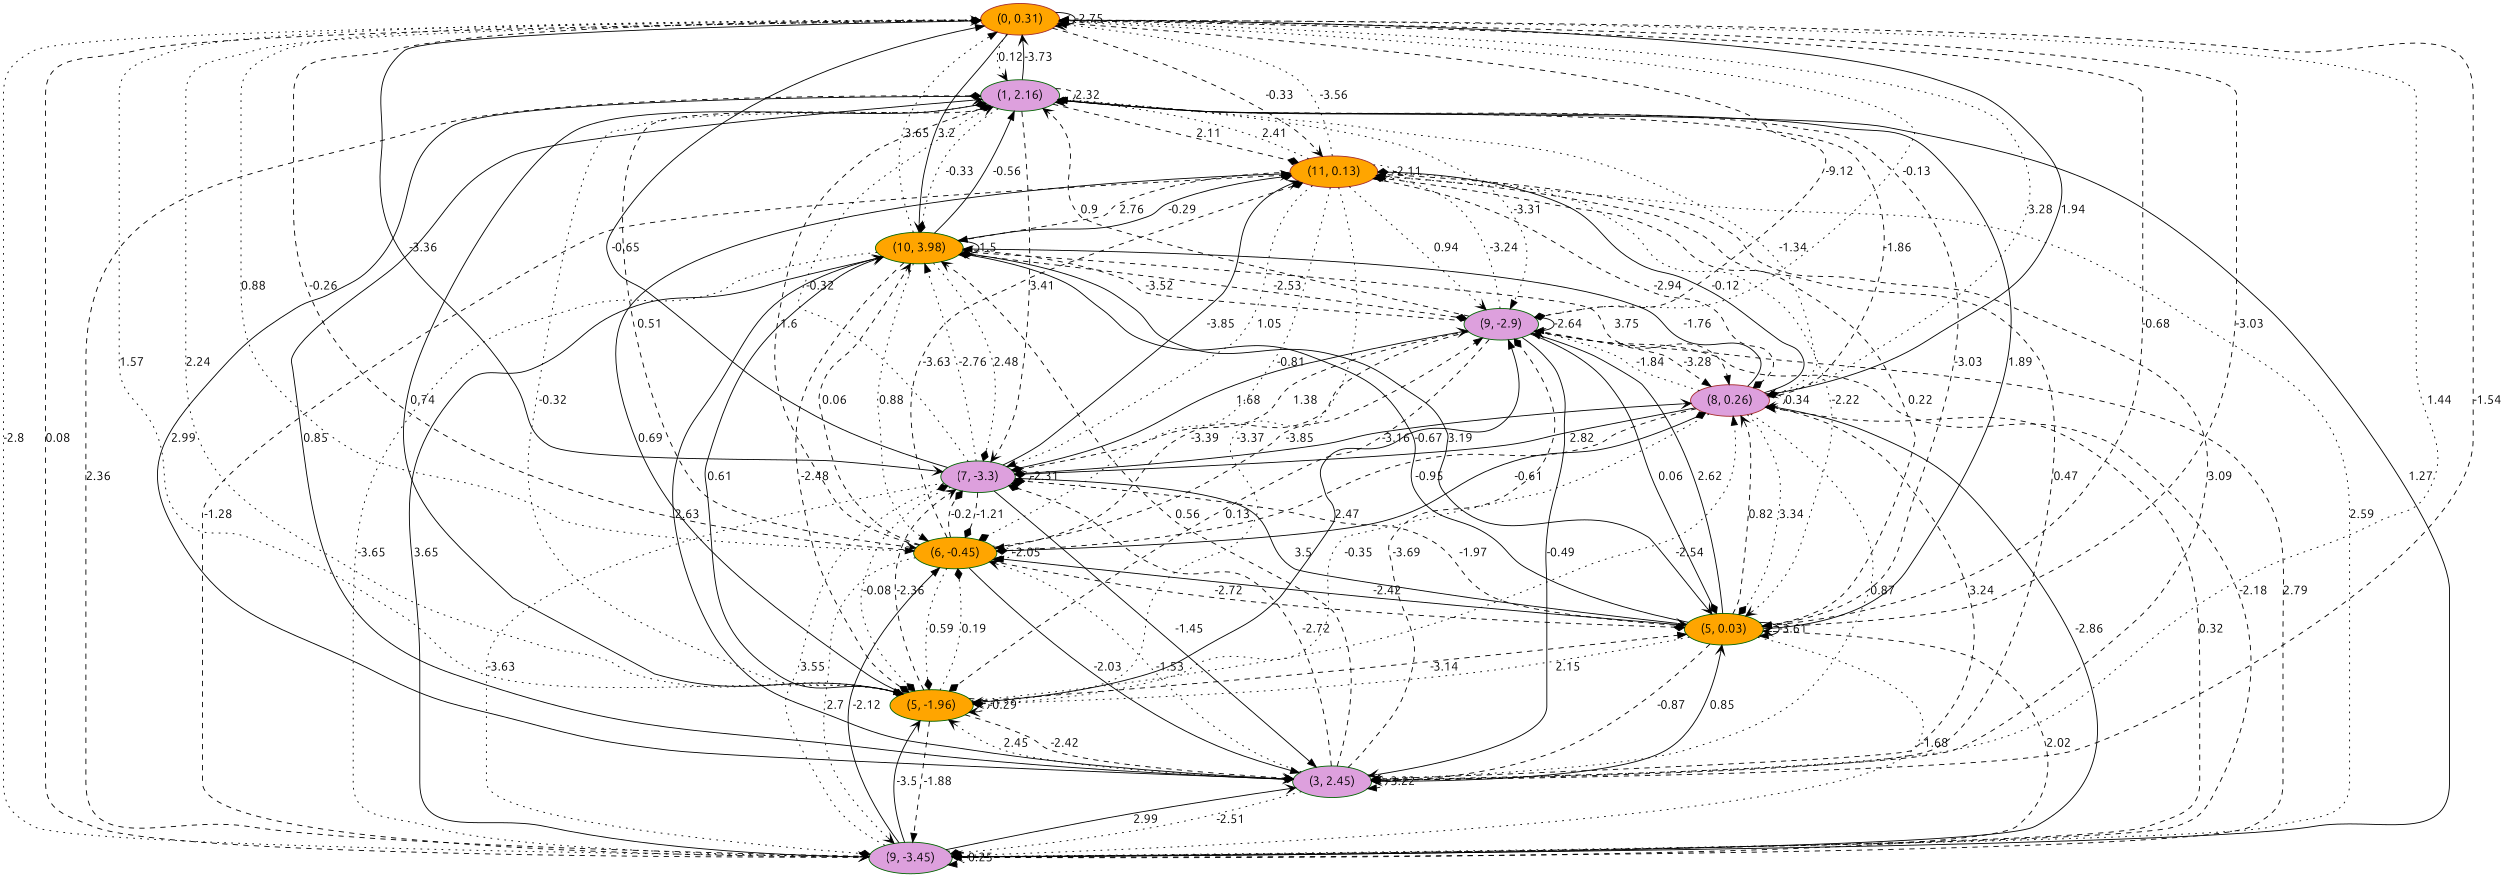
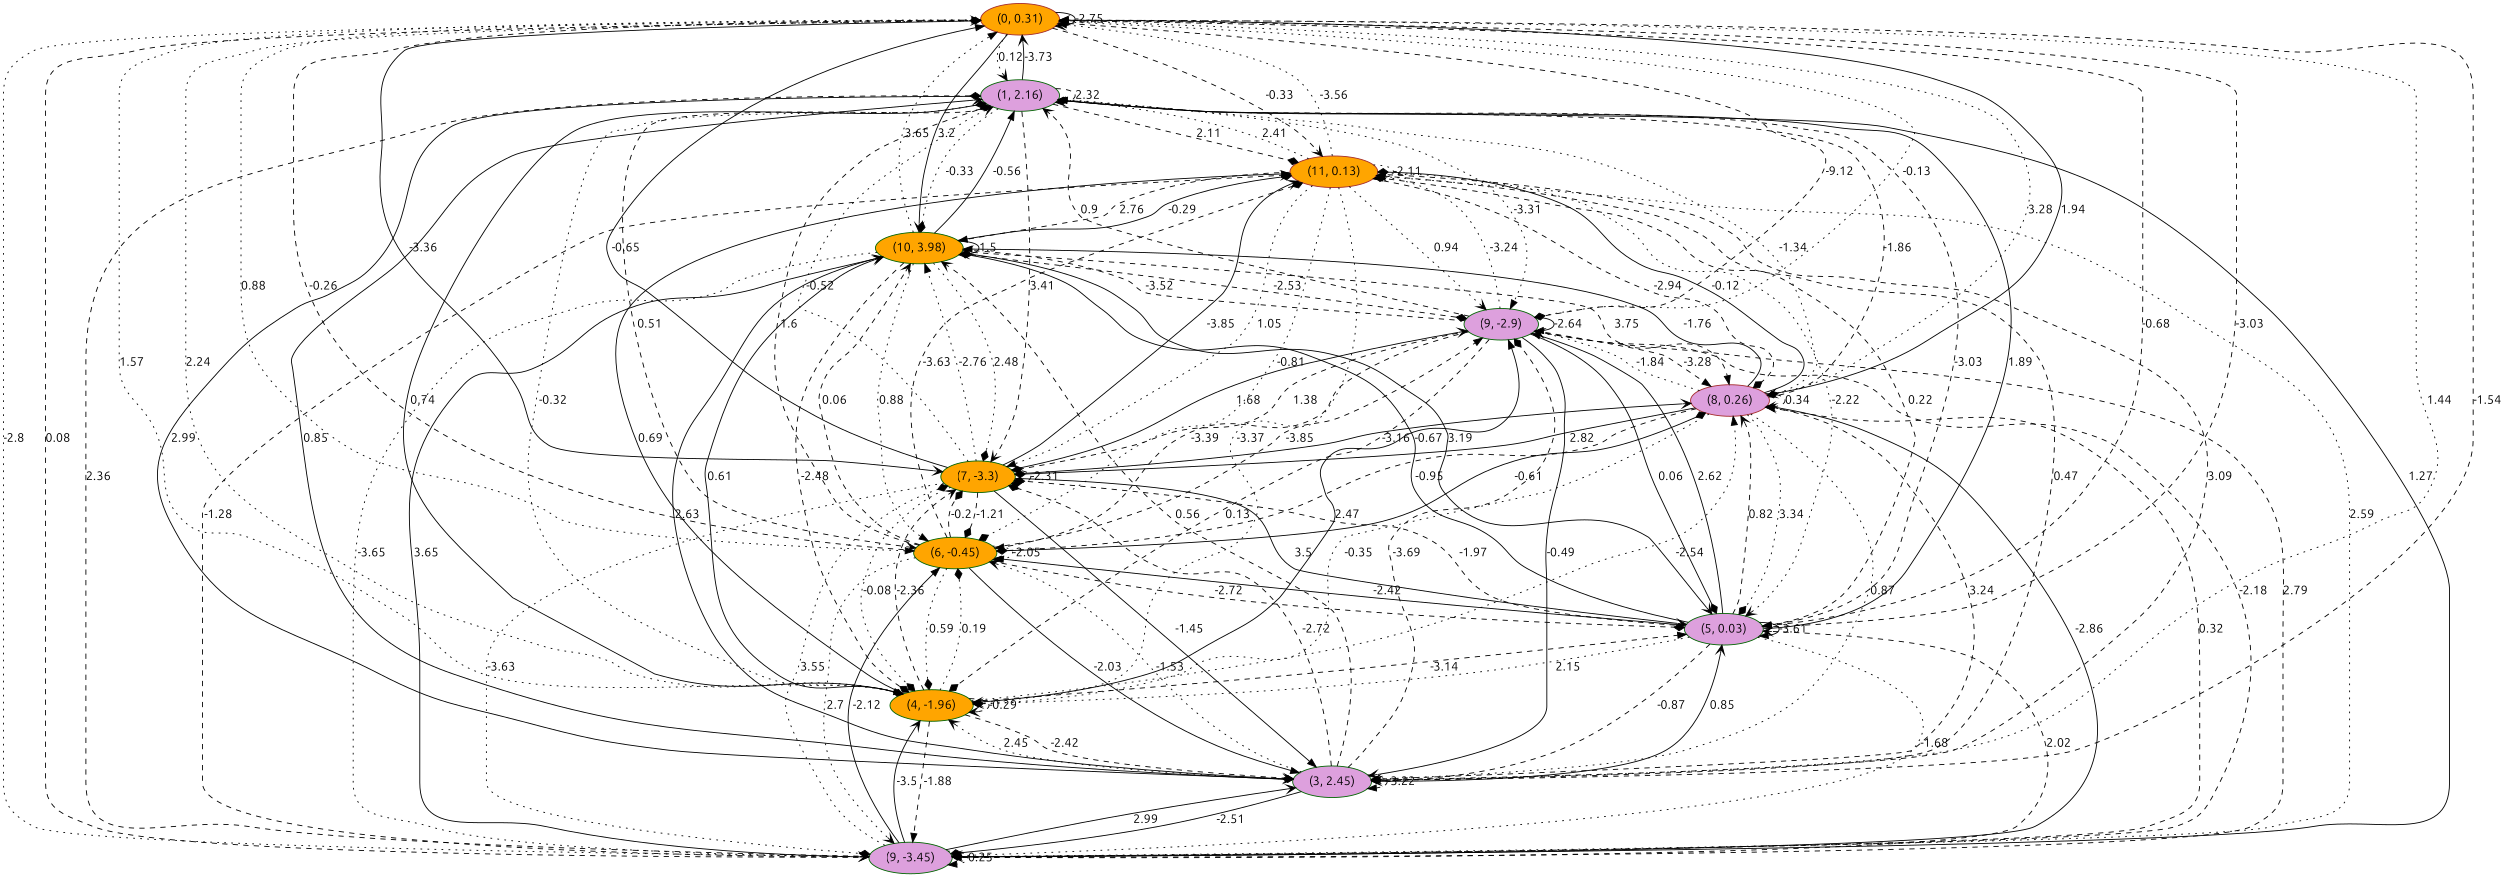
(821, 286) -> (821, 286)
(978, 477) -> (978, 477)
(1724, 629) -> (1724, 629)
(932, 705) -> (932, 705)
(1133, 831) -> (1133, 831)
